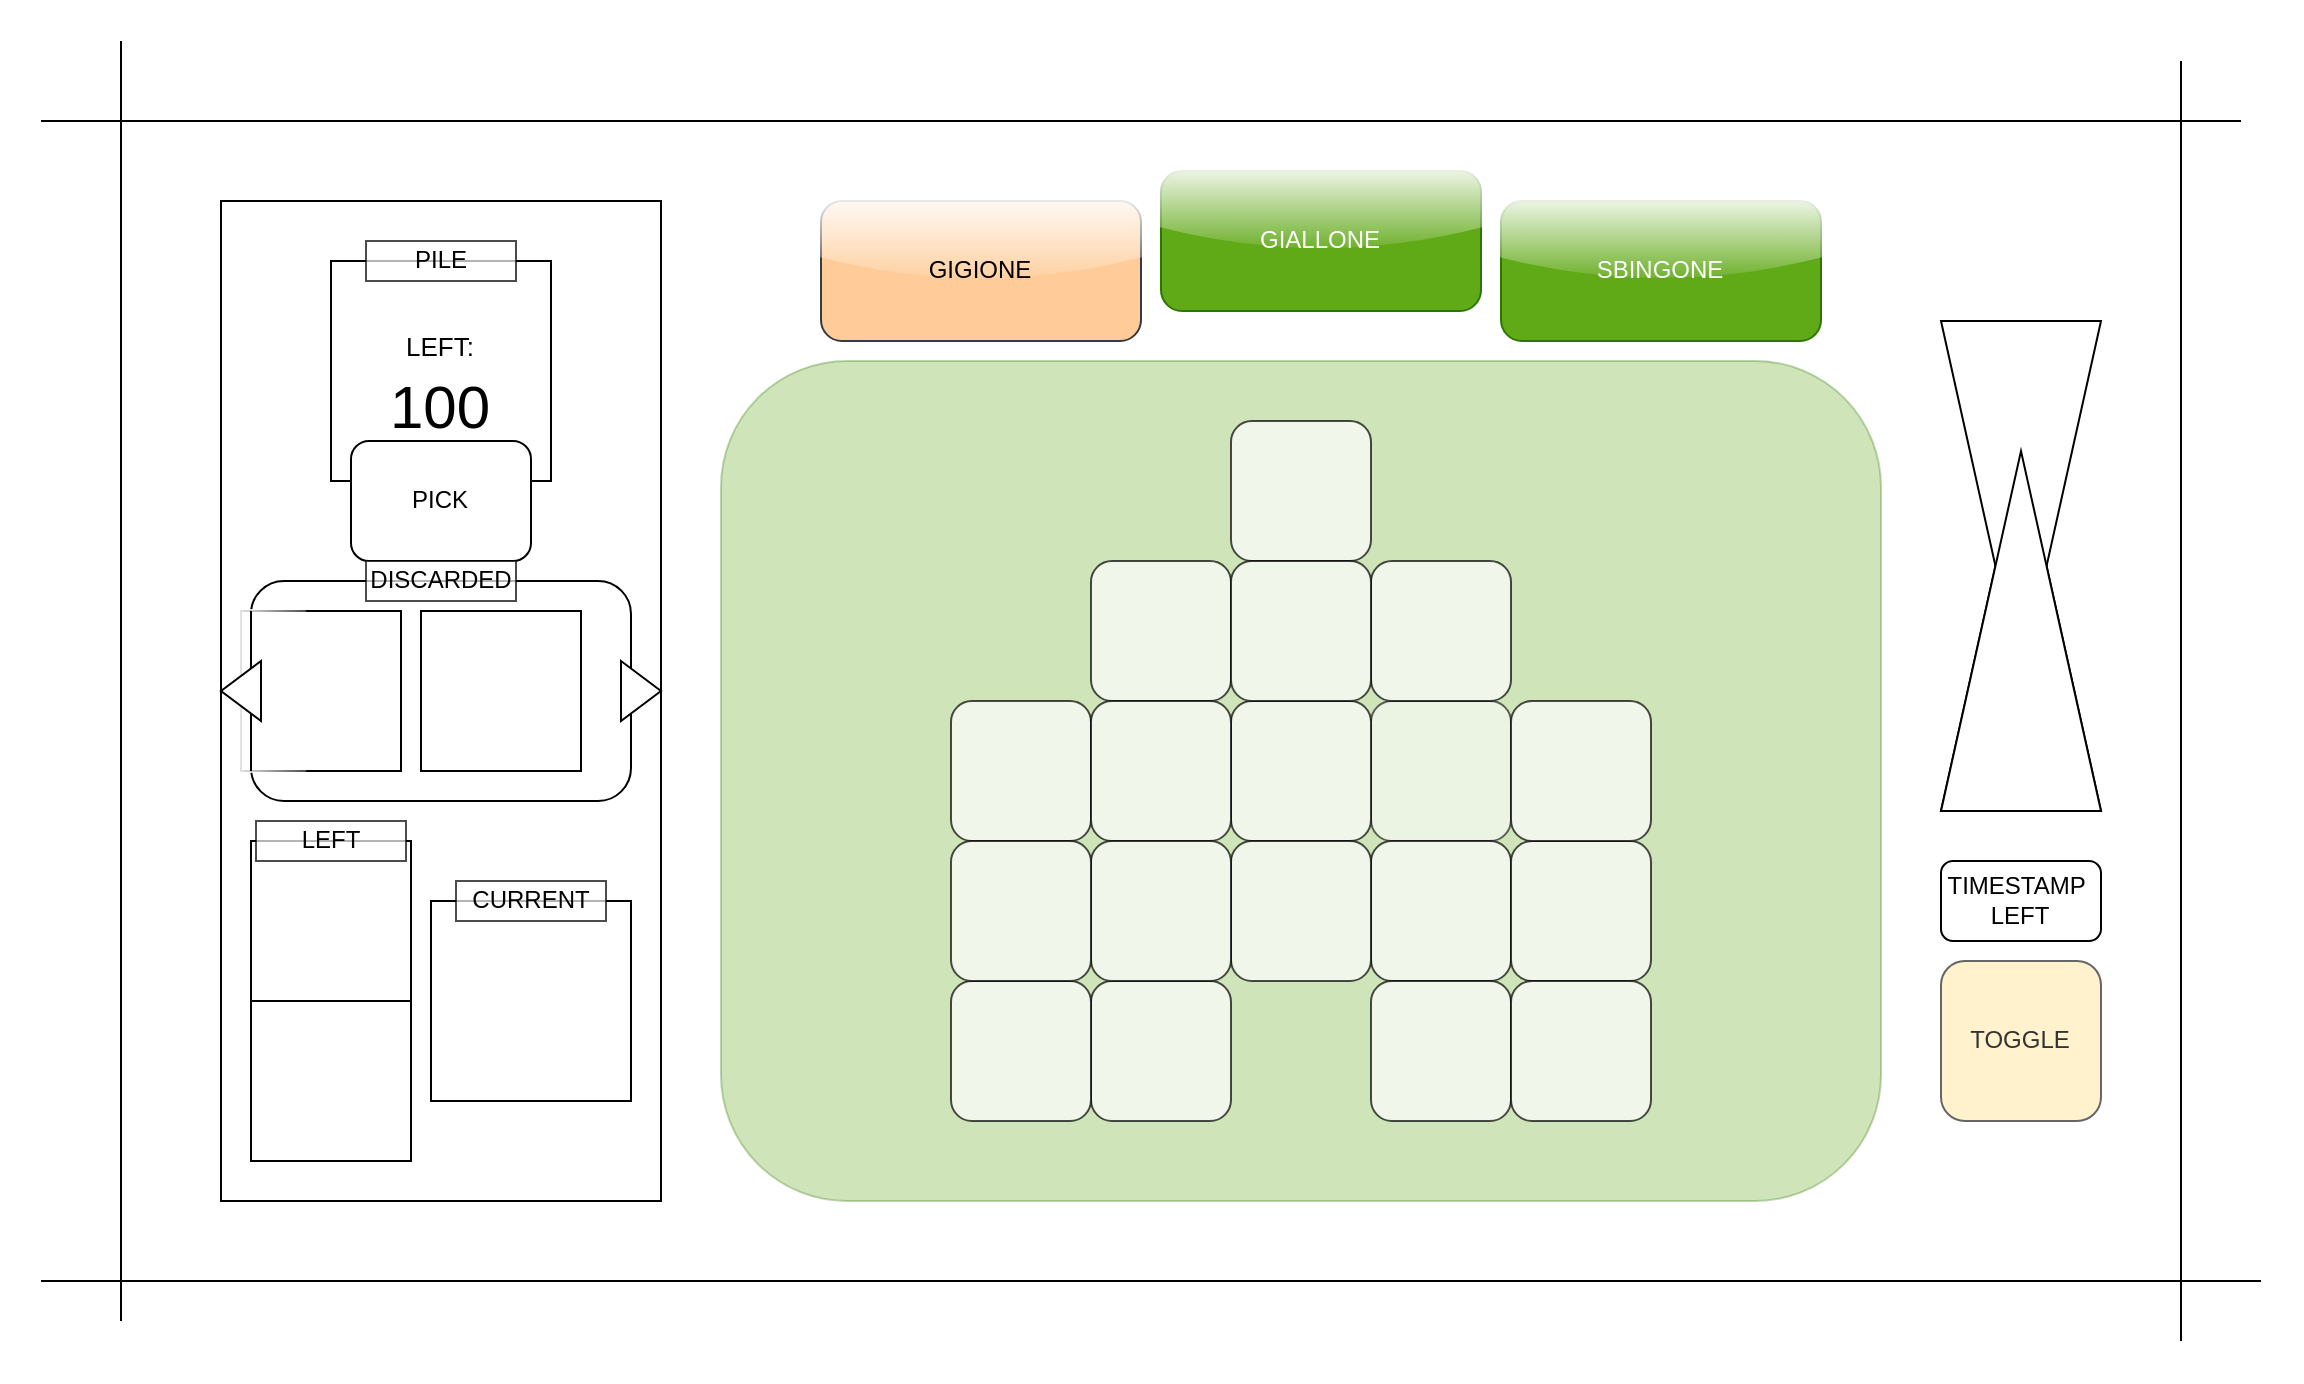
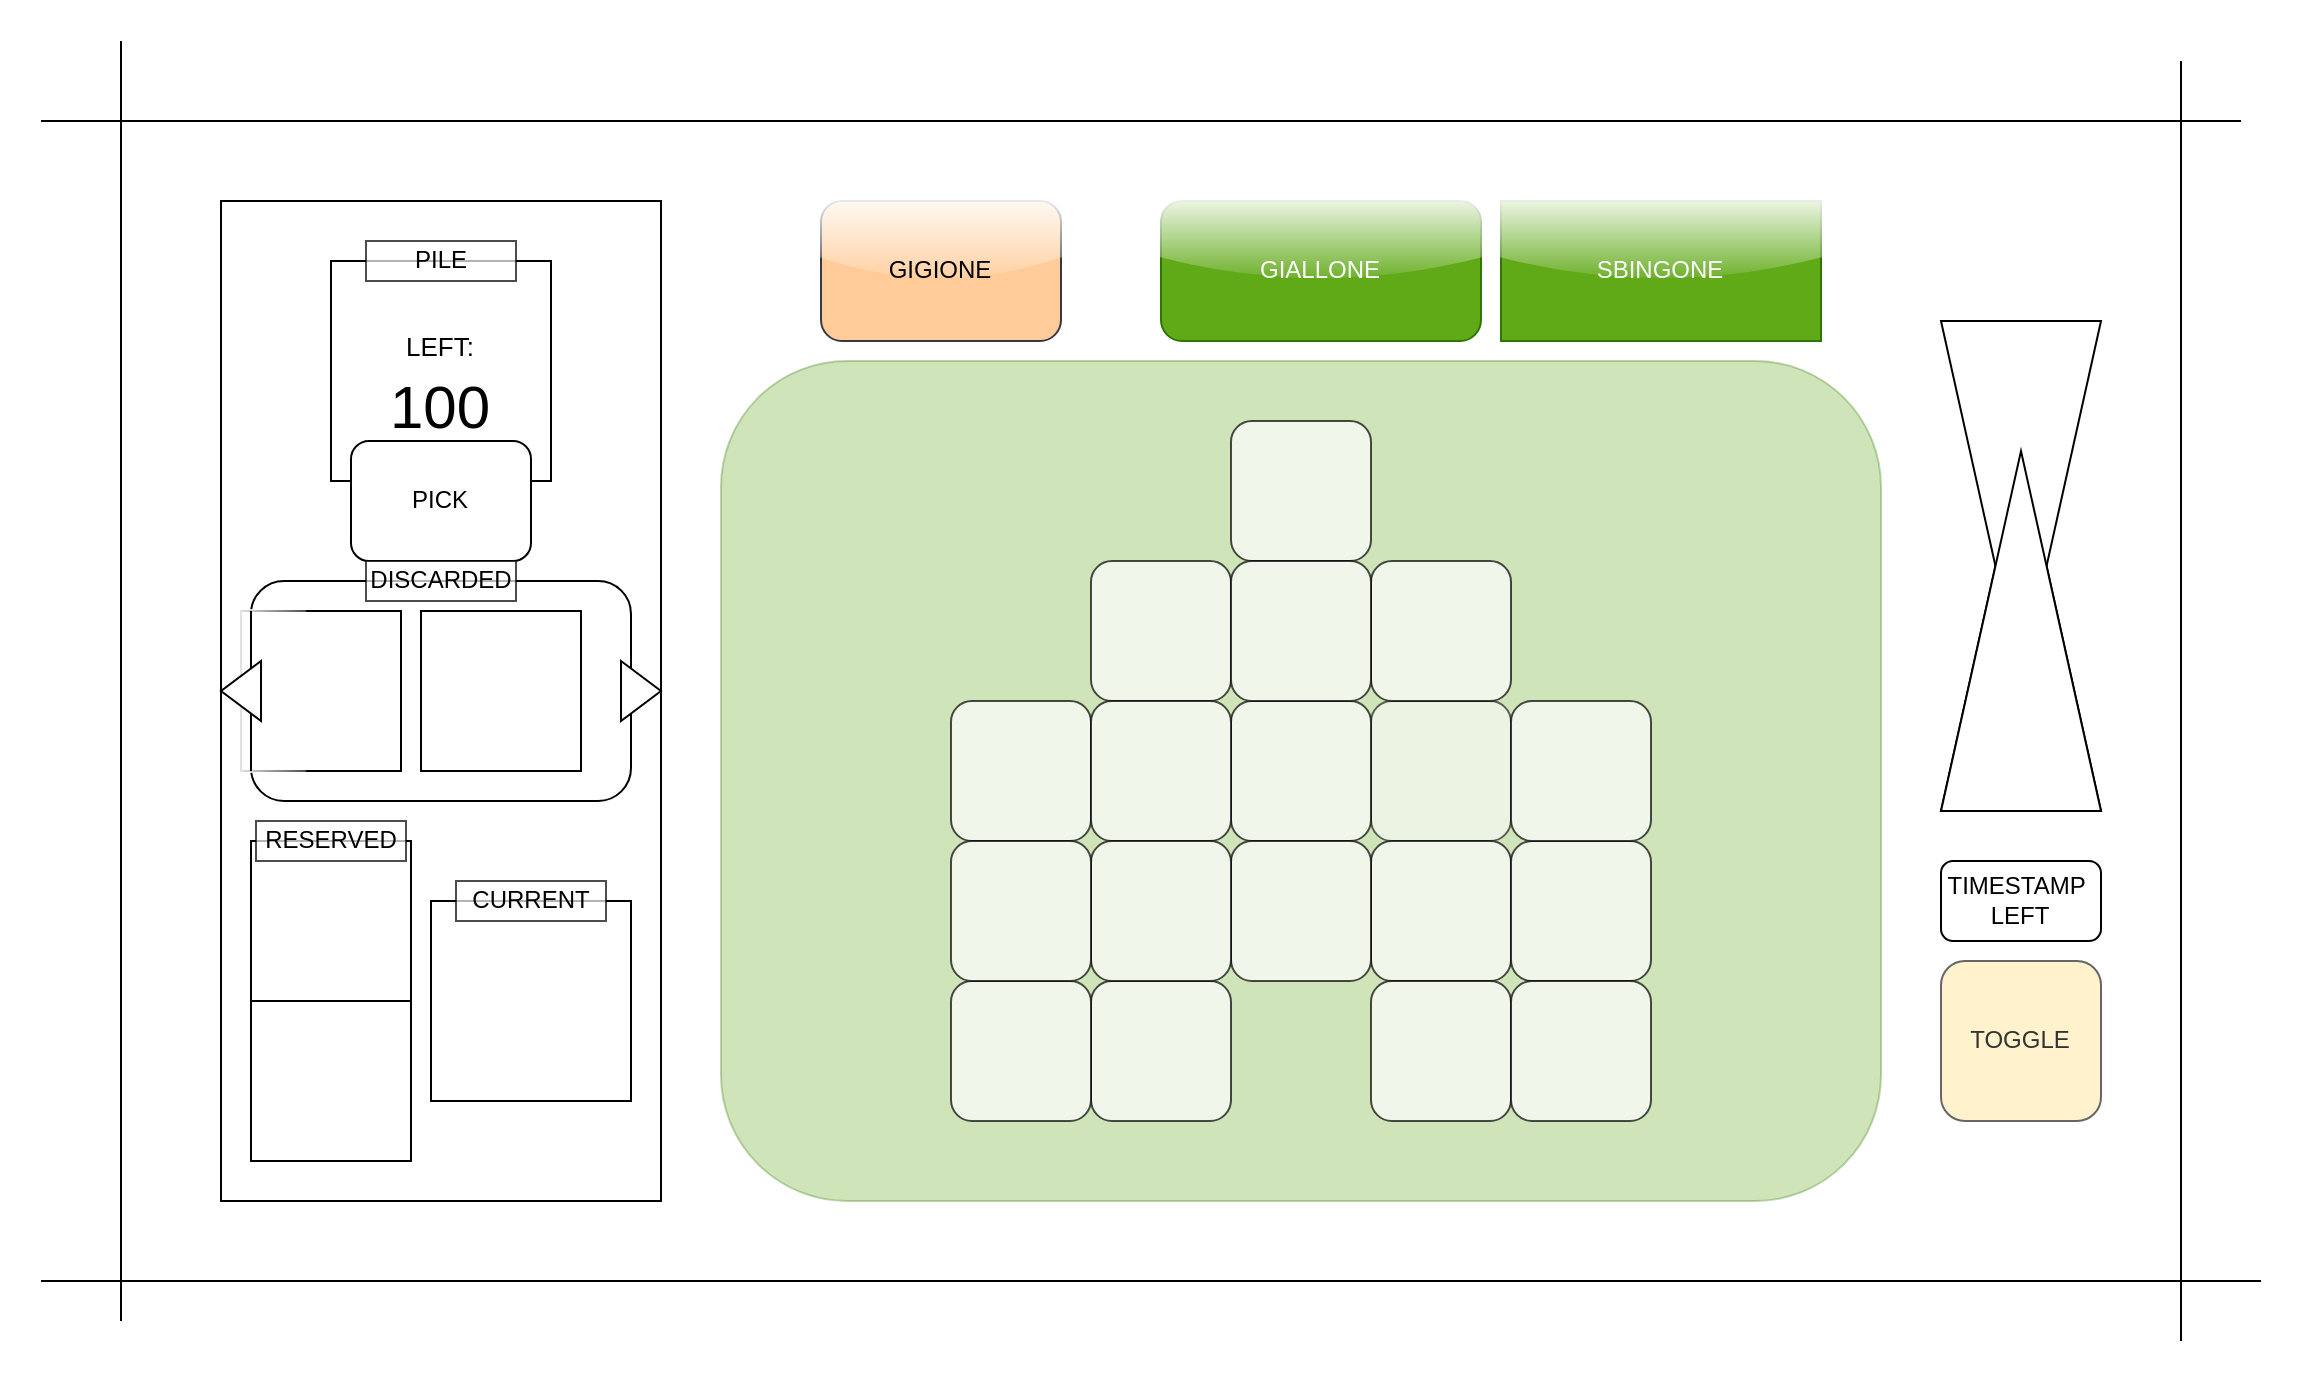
(1321, 241) -> (1321, 271)
(981, 271) -> (941, 271)
(1661, 271) -> (1661, 271)
(332, 841) -> (332, 841)
